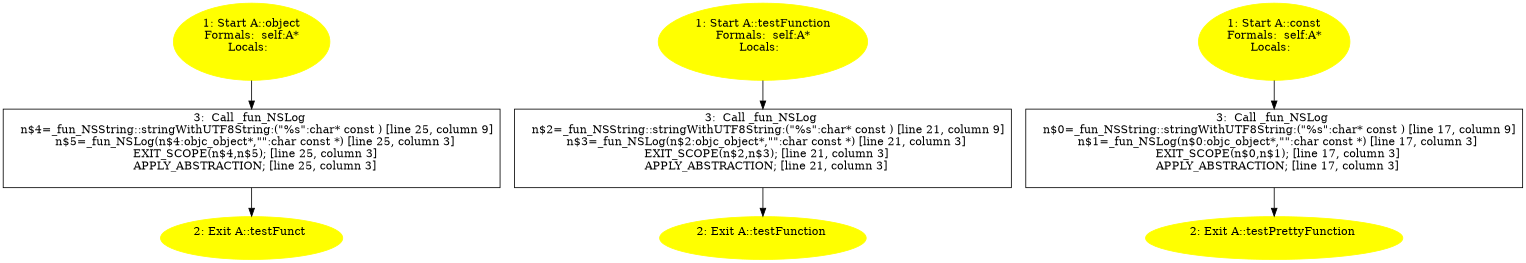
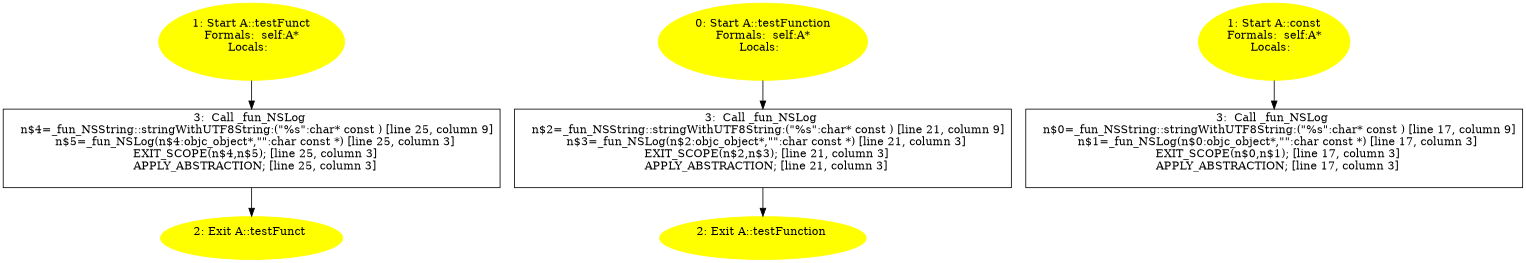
(252, 42) -> (252, 42)
(763, 42) -> (763, 42)
(1274, 238) -> none
